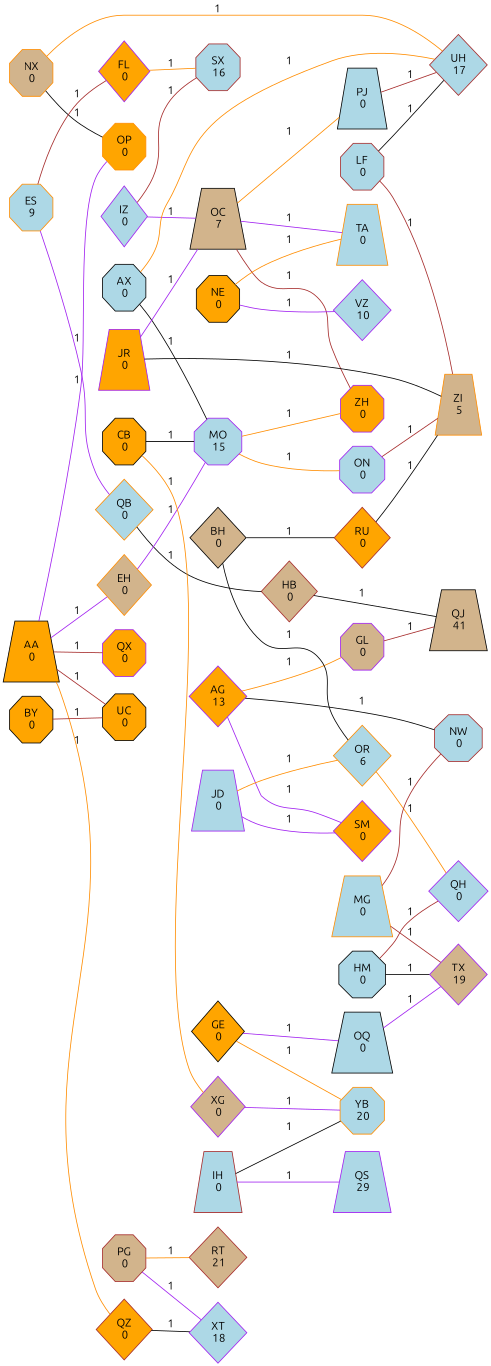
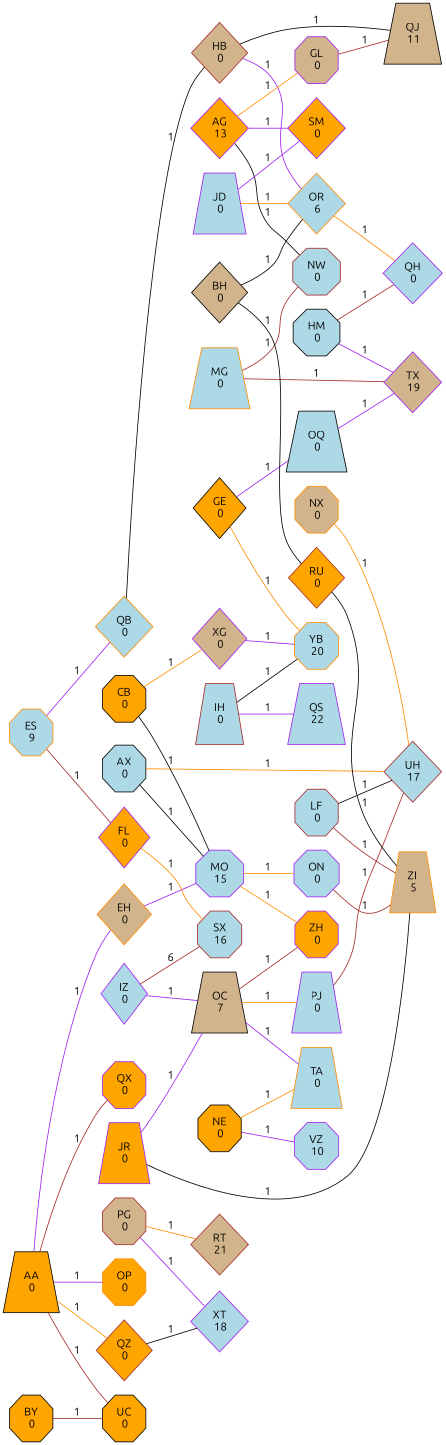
(171, 91) -> (171, 958)
(362, 99) -> (317, 1003)
none -> (282, 117)
(73, 119) -> none
(362, 310) -> (317, 1146)
(458, 620) -> (413, 34)
(408, 974) -> (366, 358)
(362, 1182) -> (317, 714)
